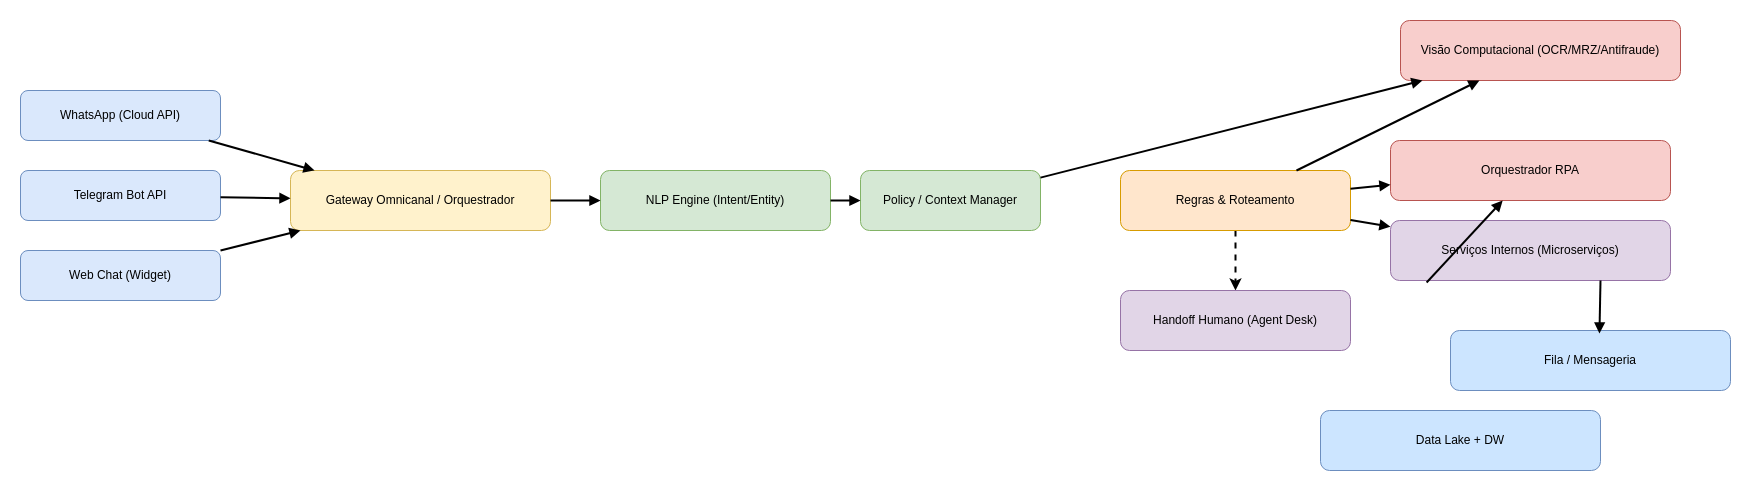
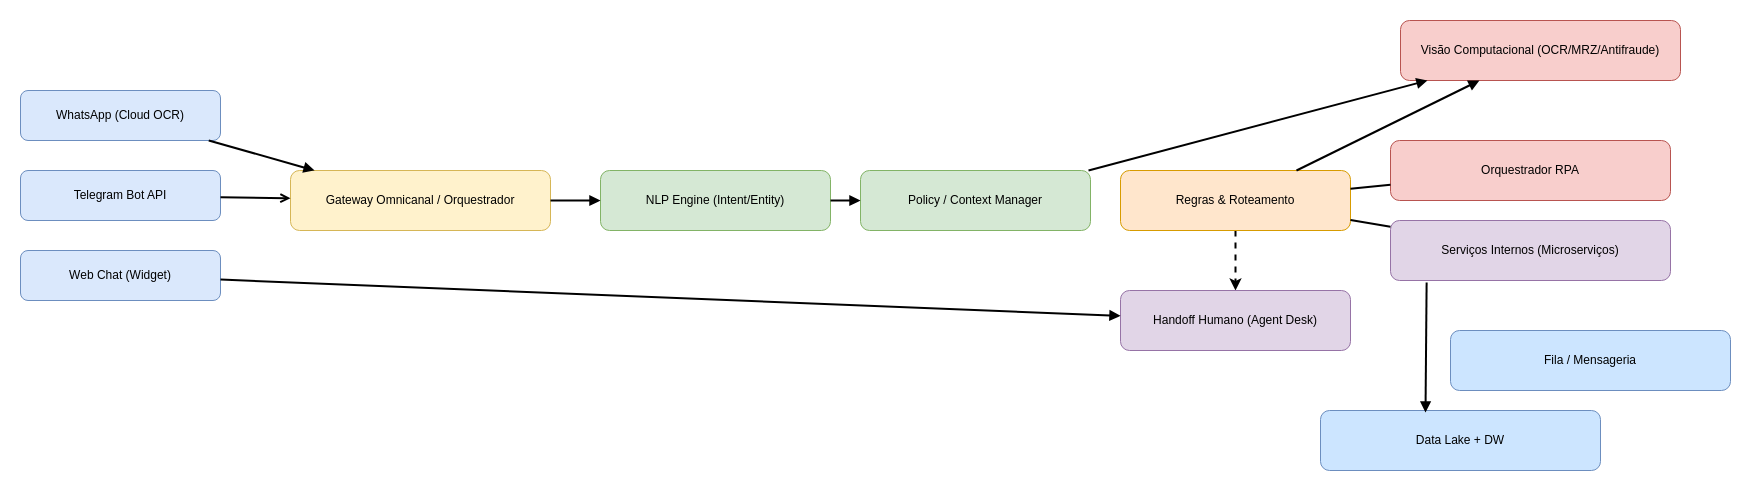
(121, 116) -> (121, 116)
(1378, 186) -> (1384, 185)
(278, 198) -> (280, 198)
(951, 201) -> (976, 201)
(1378, 225) -> (1384, 226)
(256, 242) -> (665, 297)
(1461, 246) -> (1426, 342)
(1600, 302) -> none
